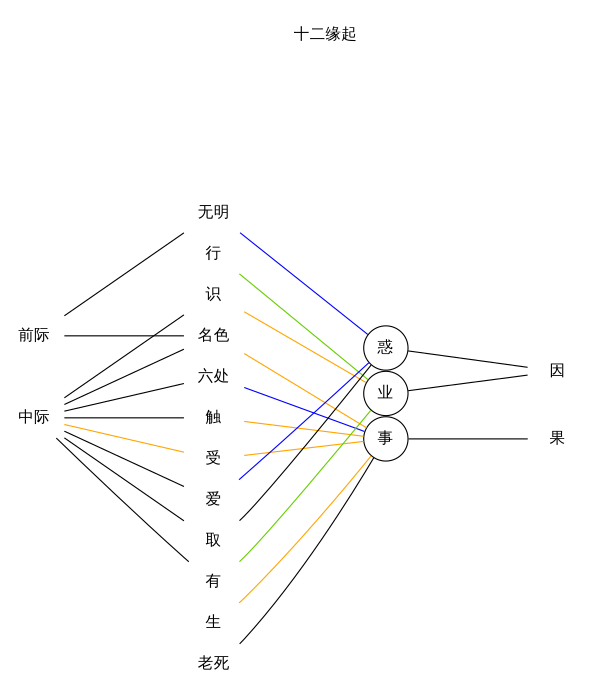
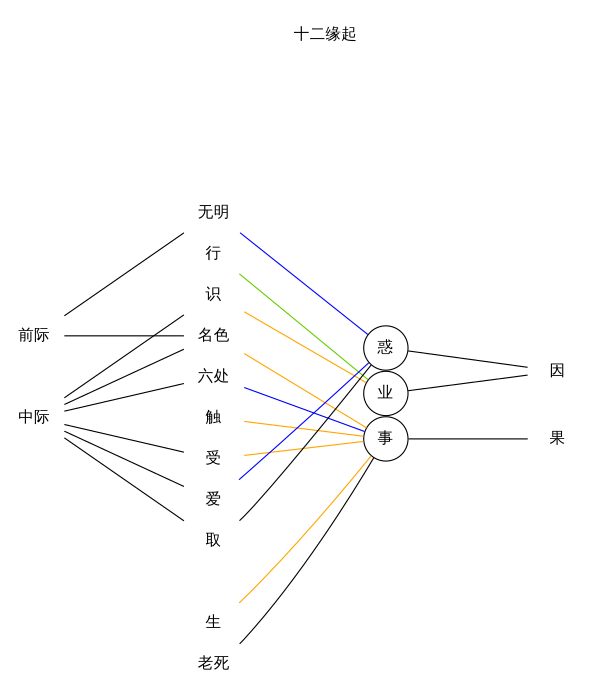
(124, 418) -> none
(124, 438) -> (124, 438)
(214, 582) -> none
